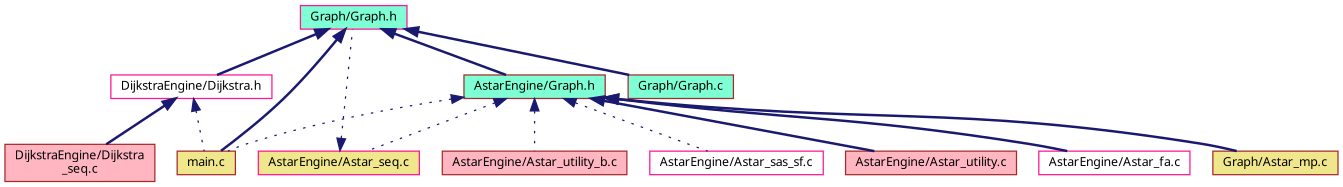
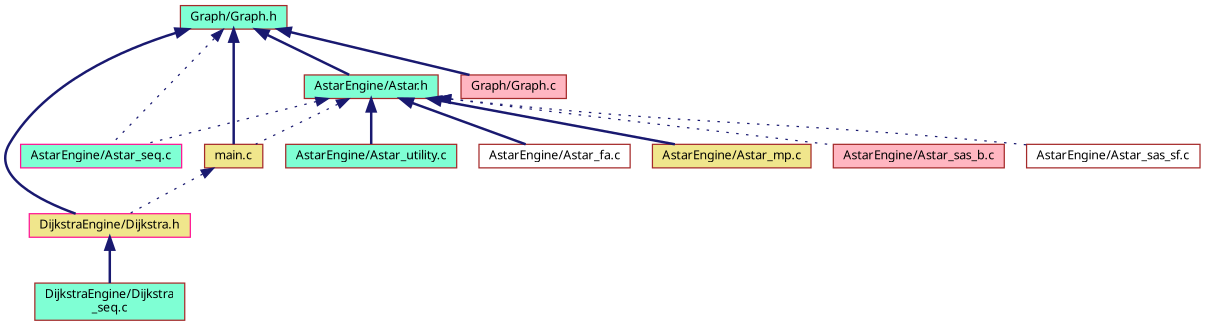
(354, 17) -> (234, 17)
(347, 84) -> (163, 91)
(191, 87) -> (110, 225)
(535, 87) -> (371, 87)
(681, 87) -> (514, 87)
(200, 131) -> (166, 194)
(80, 163) -> (110, 302)
(339, 163) -> (101, 156)
(535, 163) -> (919, 156)
(737, 163) -> (1113, 156)
(931, 163) -> (371, 156)
(1114, 163) -> (555, 156)
(1275, 163) -> (732, 156)
